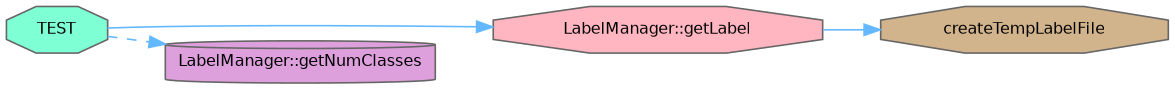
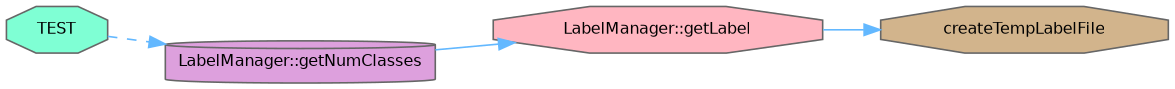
(292, 26) -> (467, 47)
